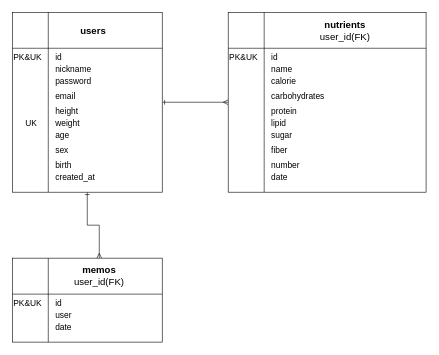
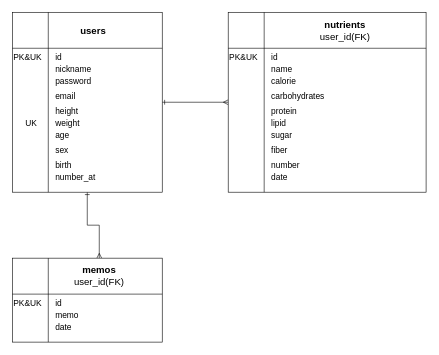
(79, 177) -> (77, 177)
(65, 315) -> (65, 315)
